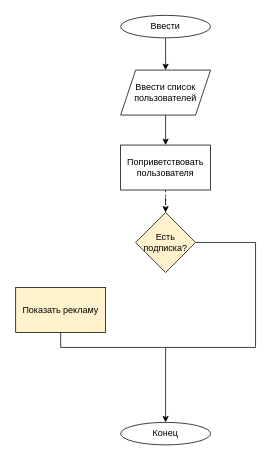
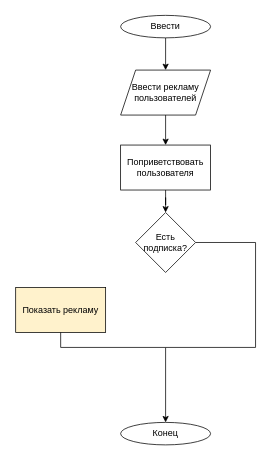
(165, 93) -> (165, 93)
(165, 205) -> (165, 205)
(165, 243) -> (165, 243)
